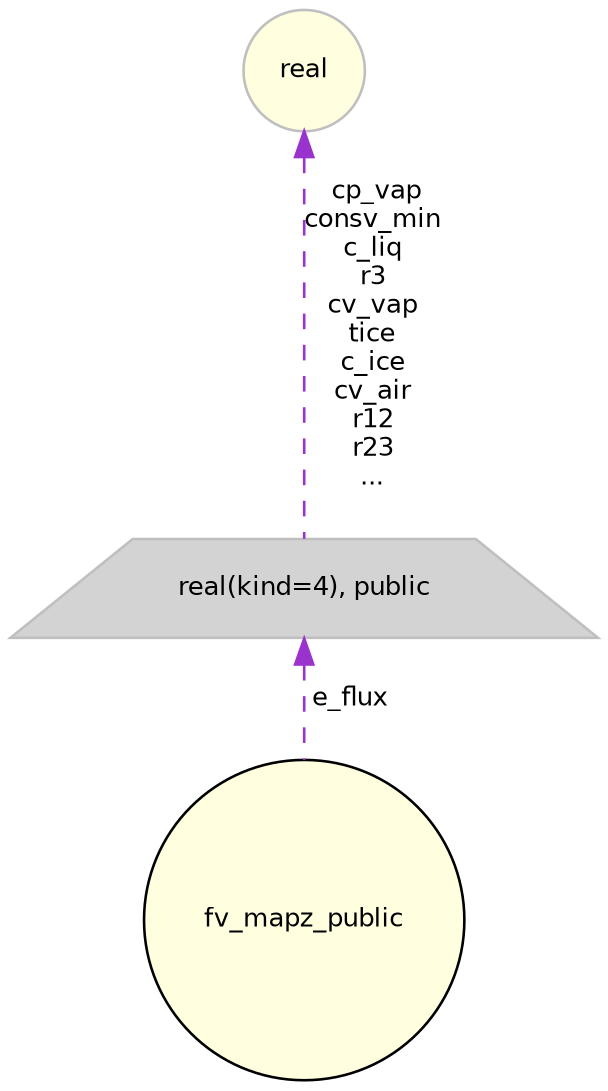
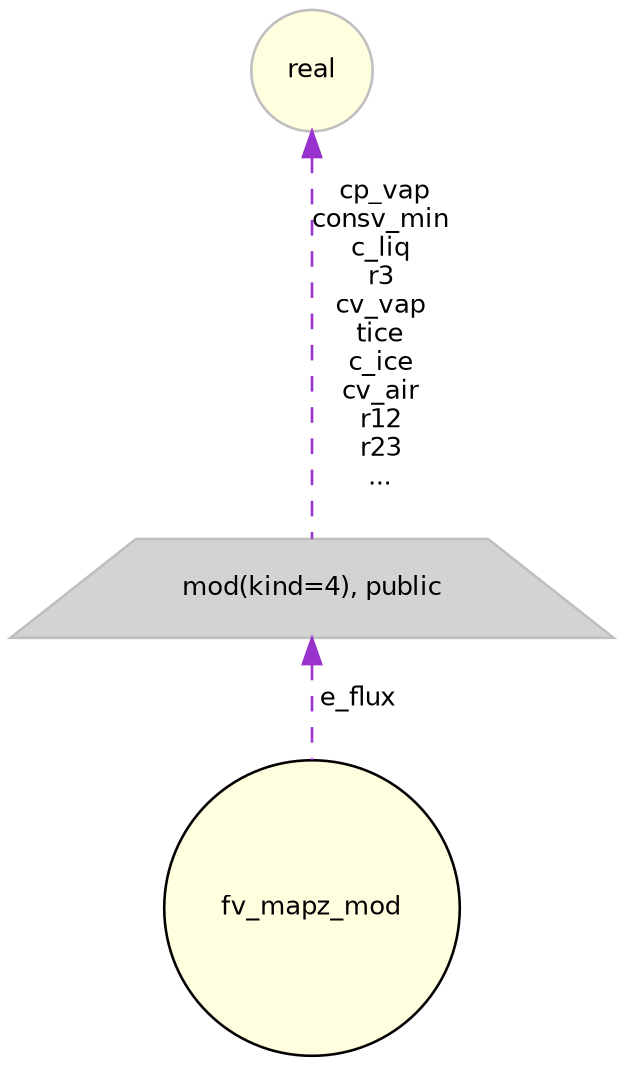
(304, 588) -> (312, 588)
(304, 920) -> (312, 908)
